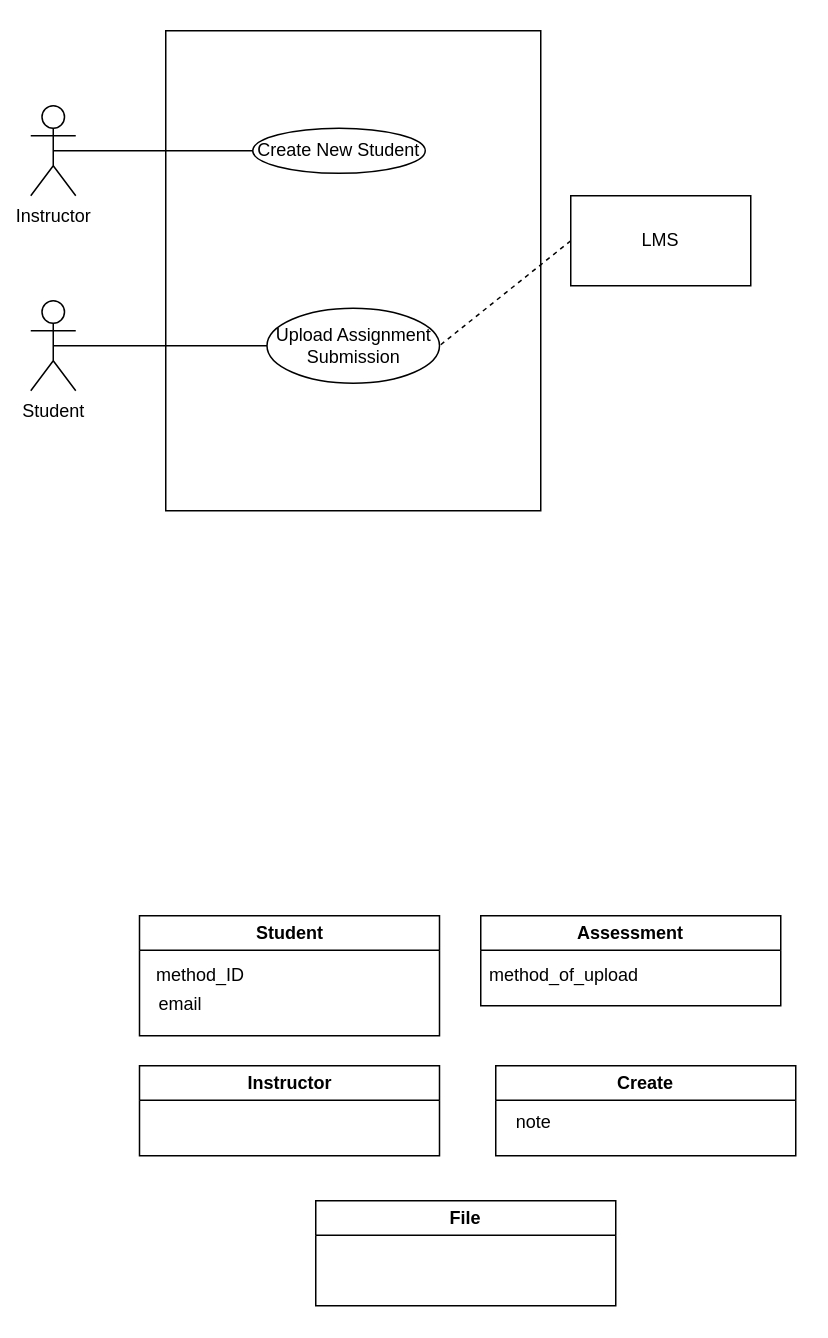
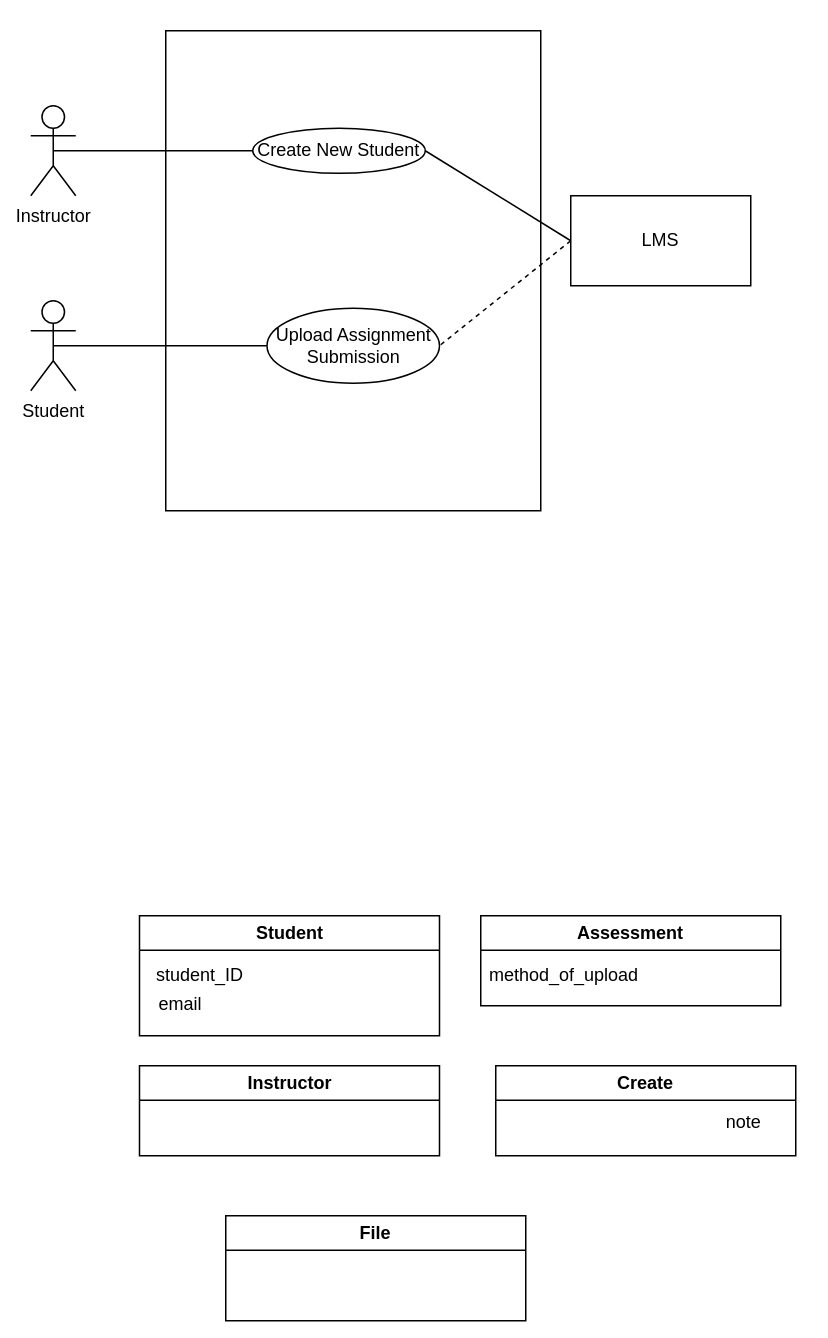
none -> (497, 195)
(202, 976) -> (207, 976)
(533, 1123) -> (743, 1123)
(466, 1253) -> (376, 1268)
